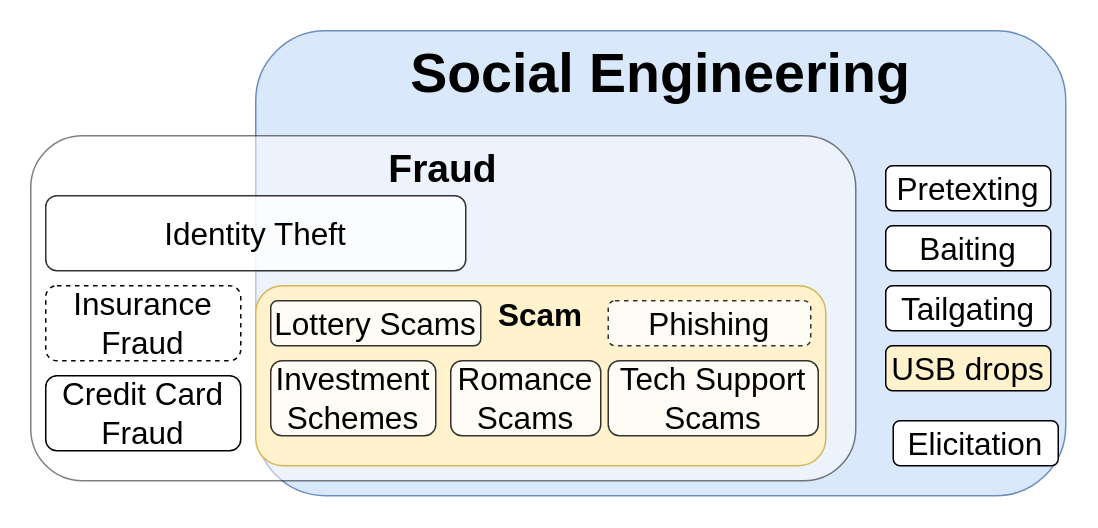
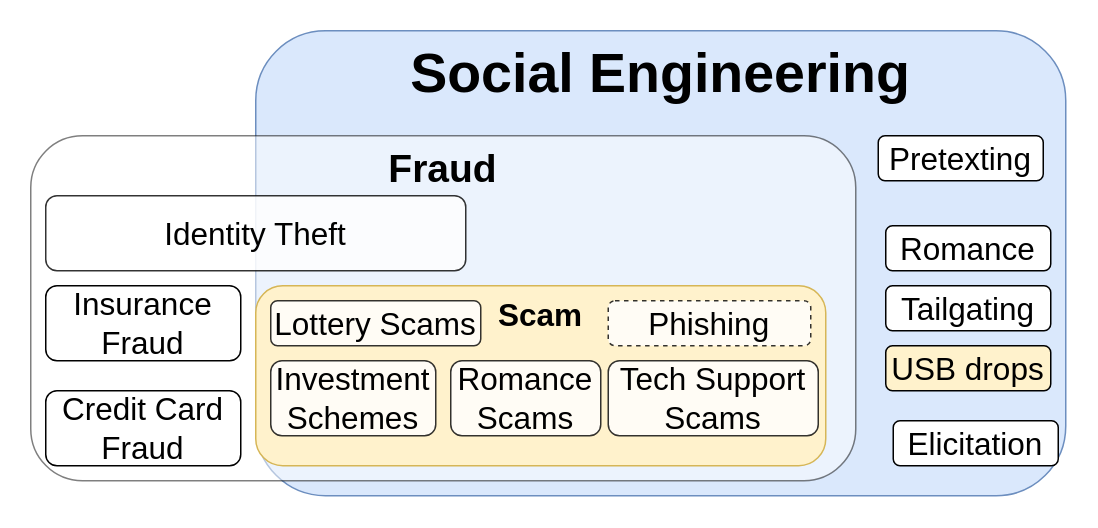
(968, 188) -> (961, 158)
(968, 248) -> (968, 248)
(143, 323) -> (143, 323)
(143, 413) -> (143, 428)
